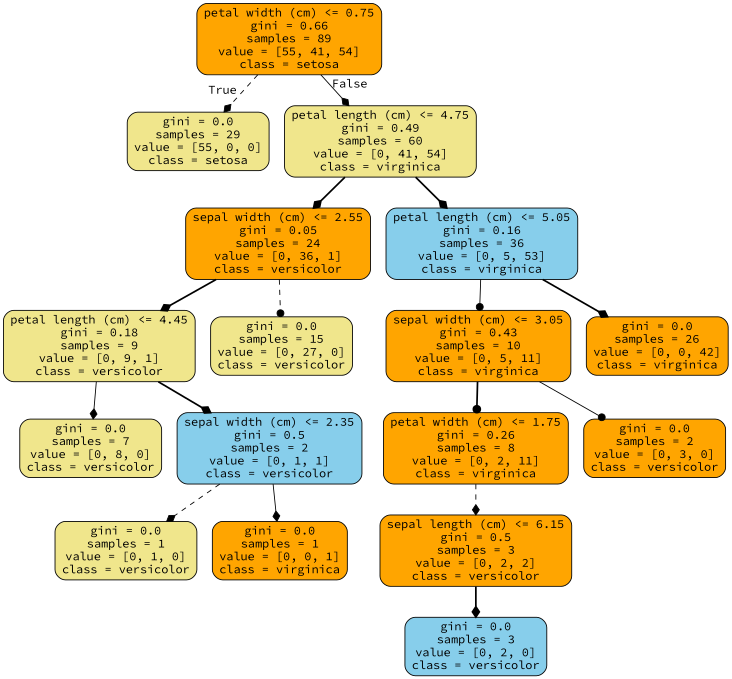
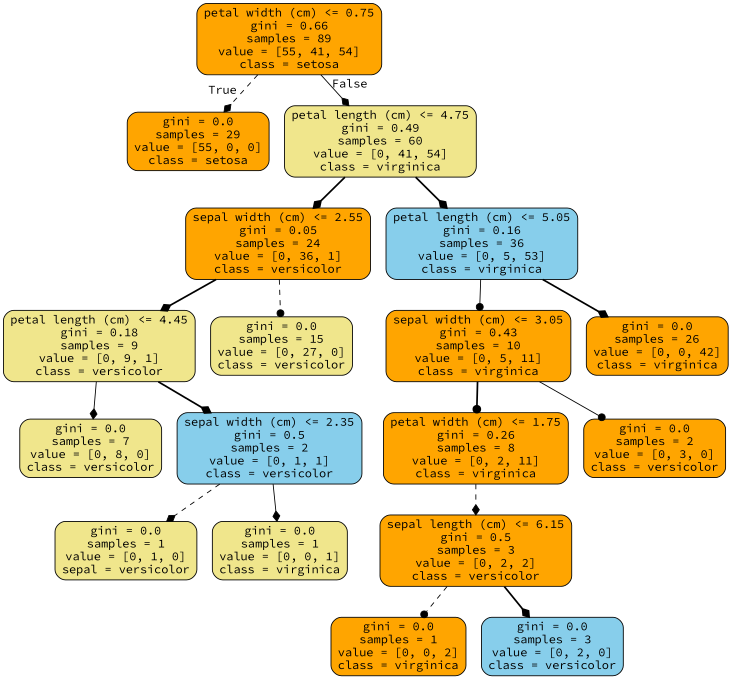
(198, 141) -> (198, 141)
(126, 551) -> (126, 551)
(280, 551) -> (280, 551)
none -> (398, 647)
